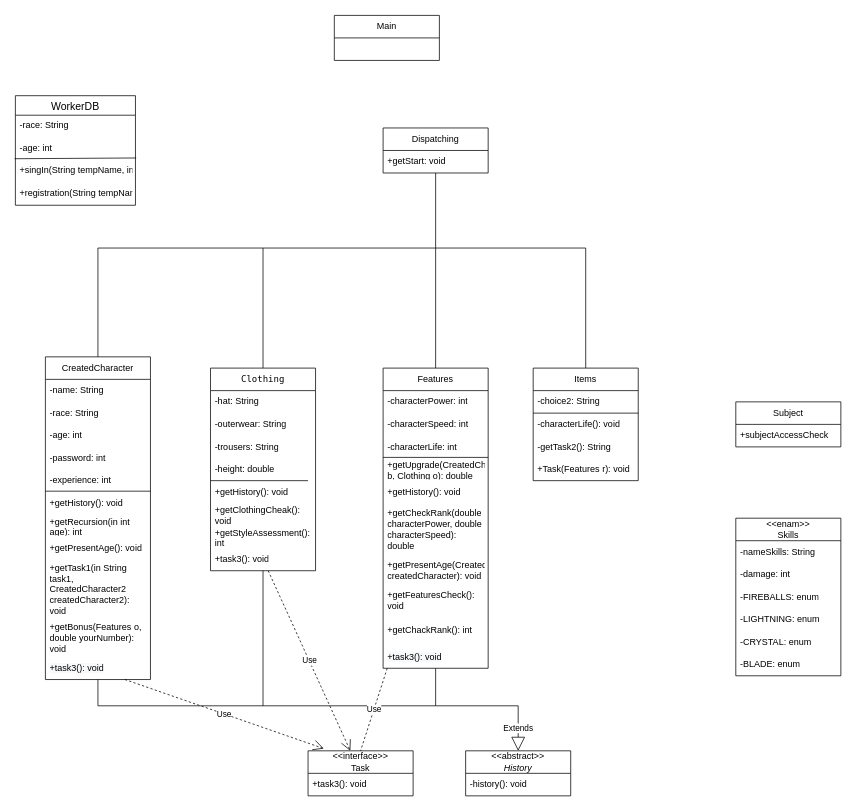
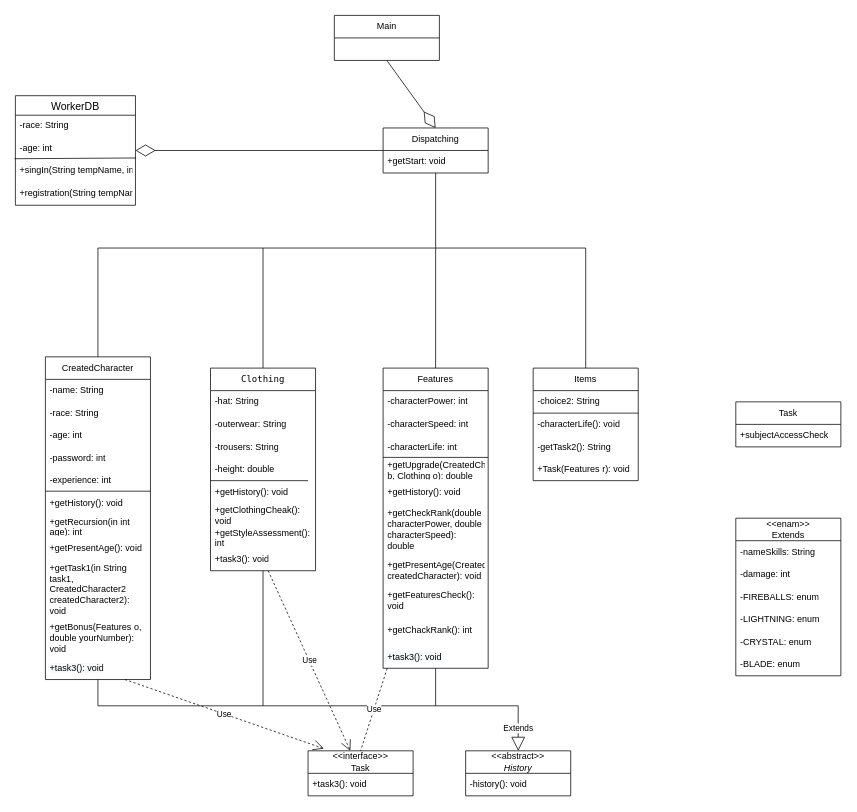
none -> (406, 87)
none -> (268, 150)
(788, 413) -> (788, 413)
(788, 529) -> (788, 529)
